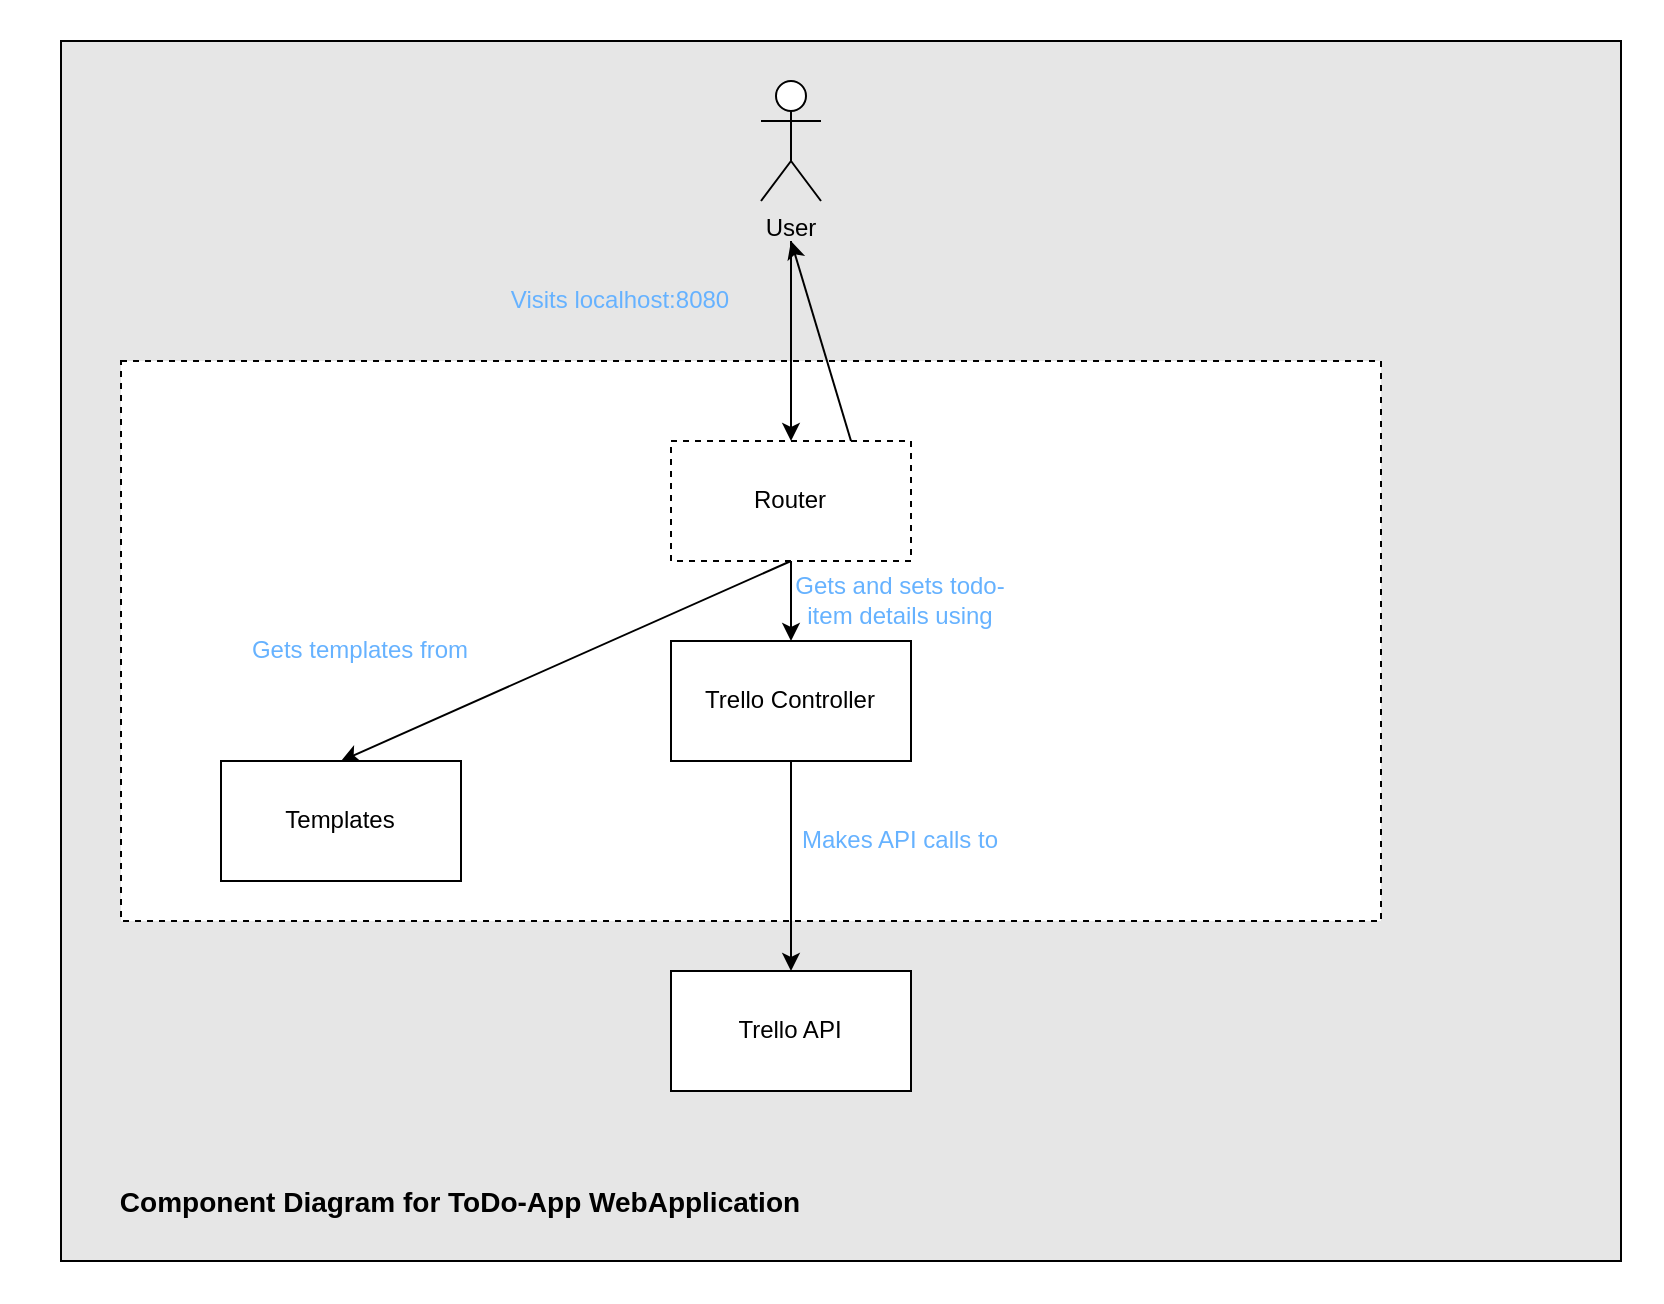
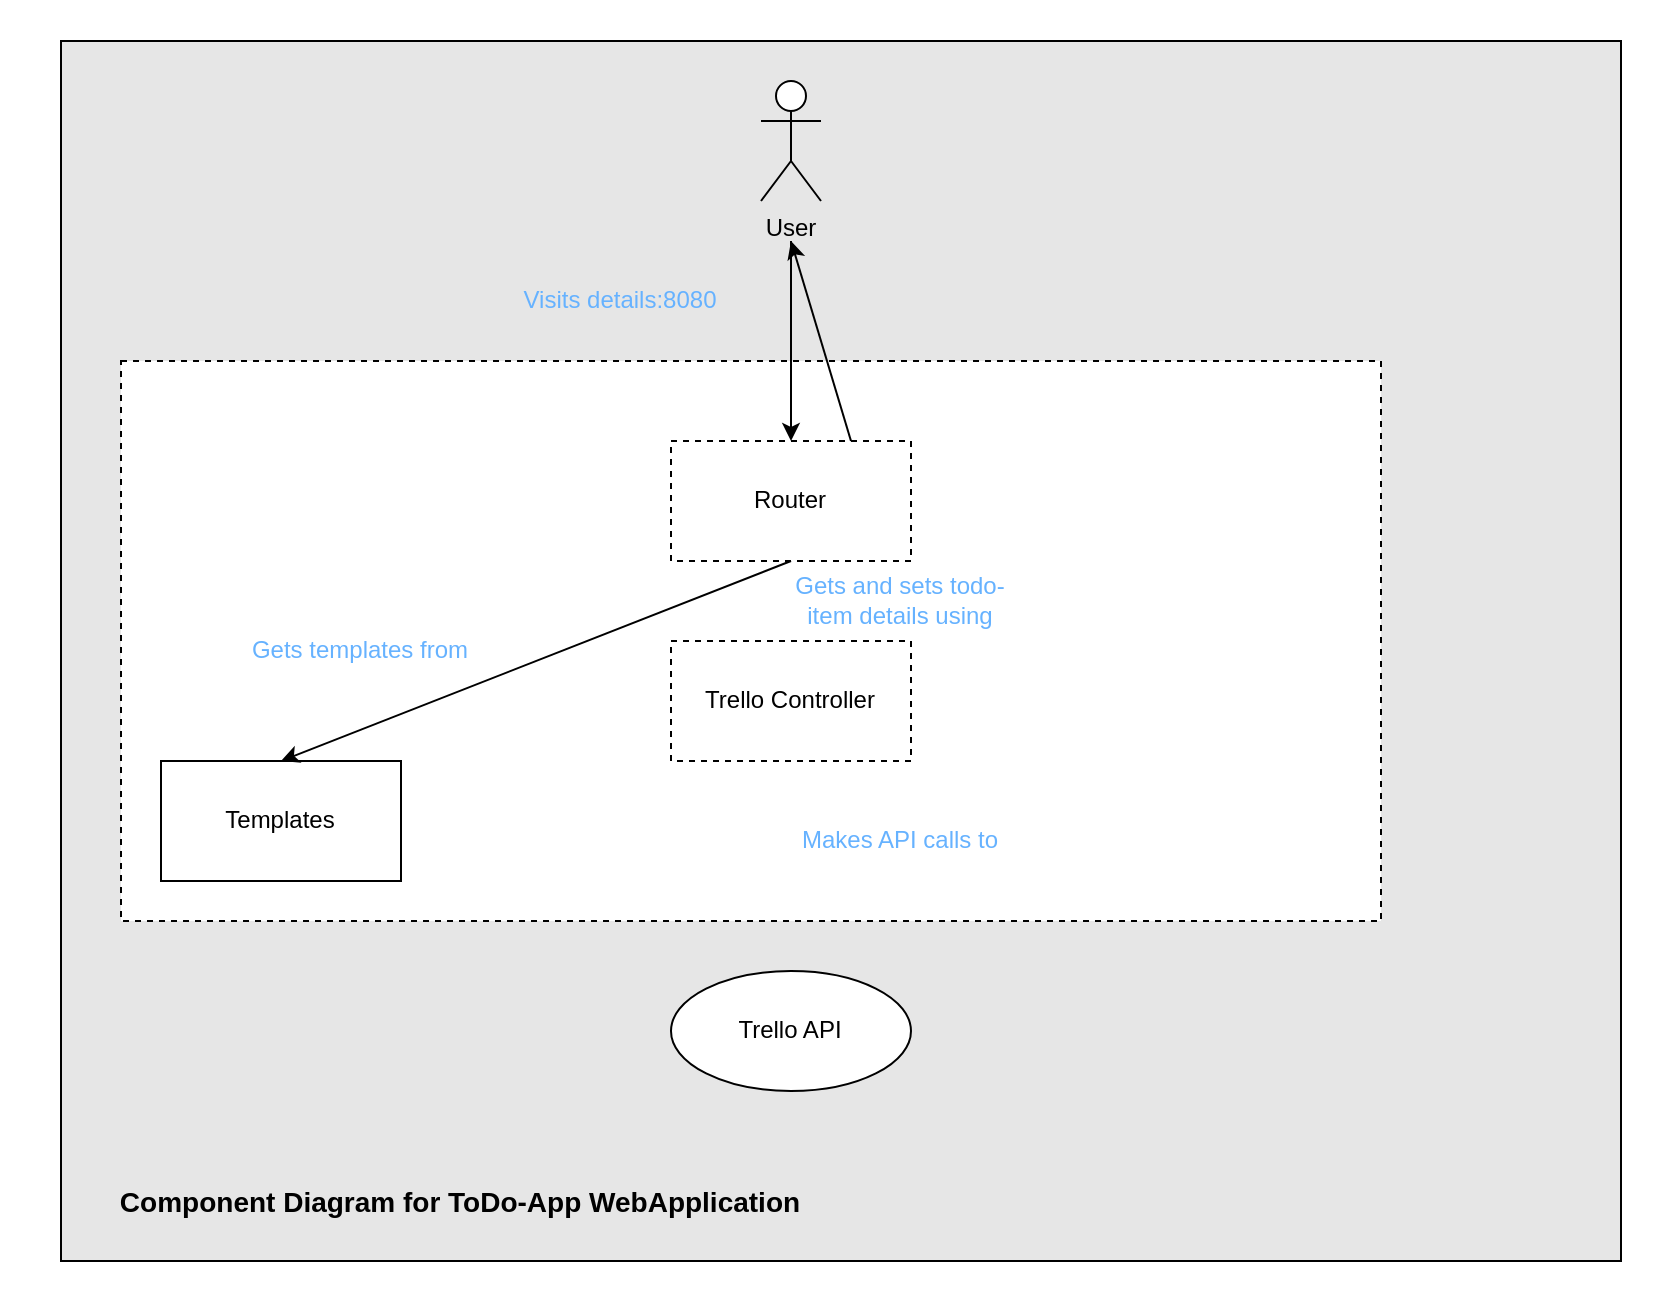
(621, 301) -> (621, 301)
(791, 596) -> none
(791, 701) -> (791, 701)
(341, 821) -> (281, 821)
(791, 859) -> none
(791, 1031) -> (791, 1031)
